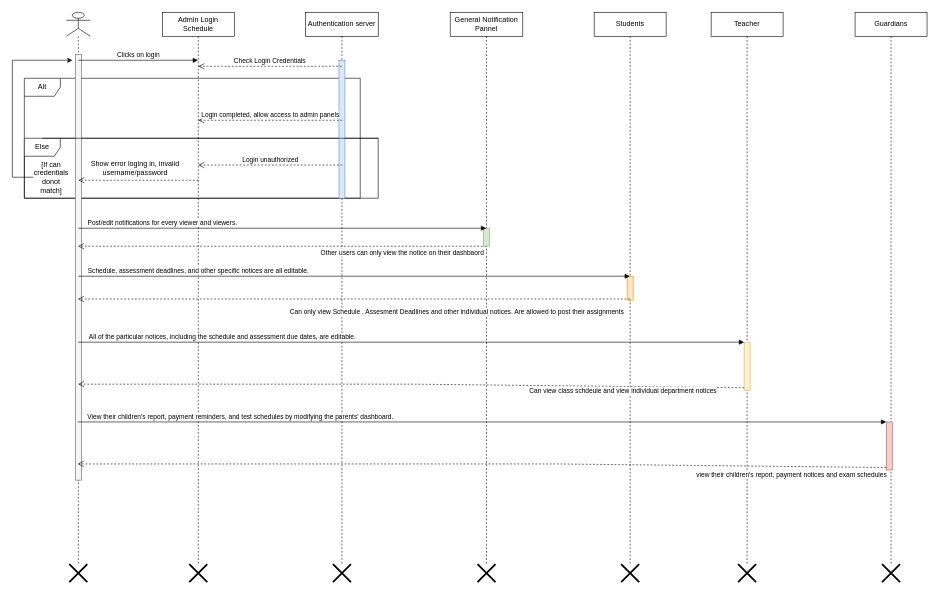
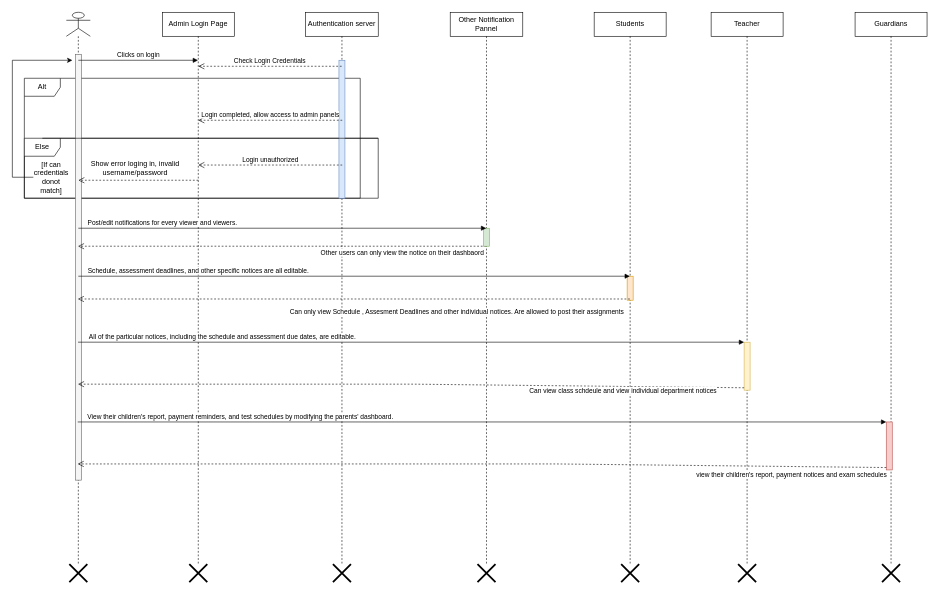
(198, 24) -> (198, 24)
(487, 24) -> (487, 24)
